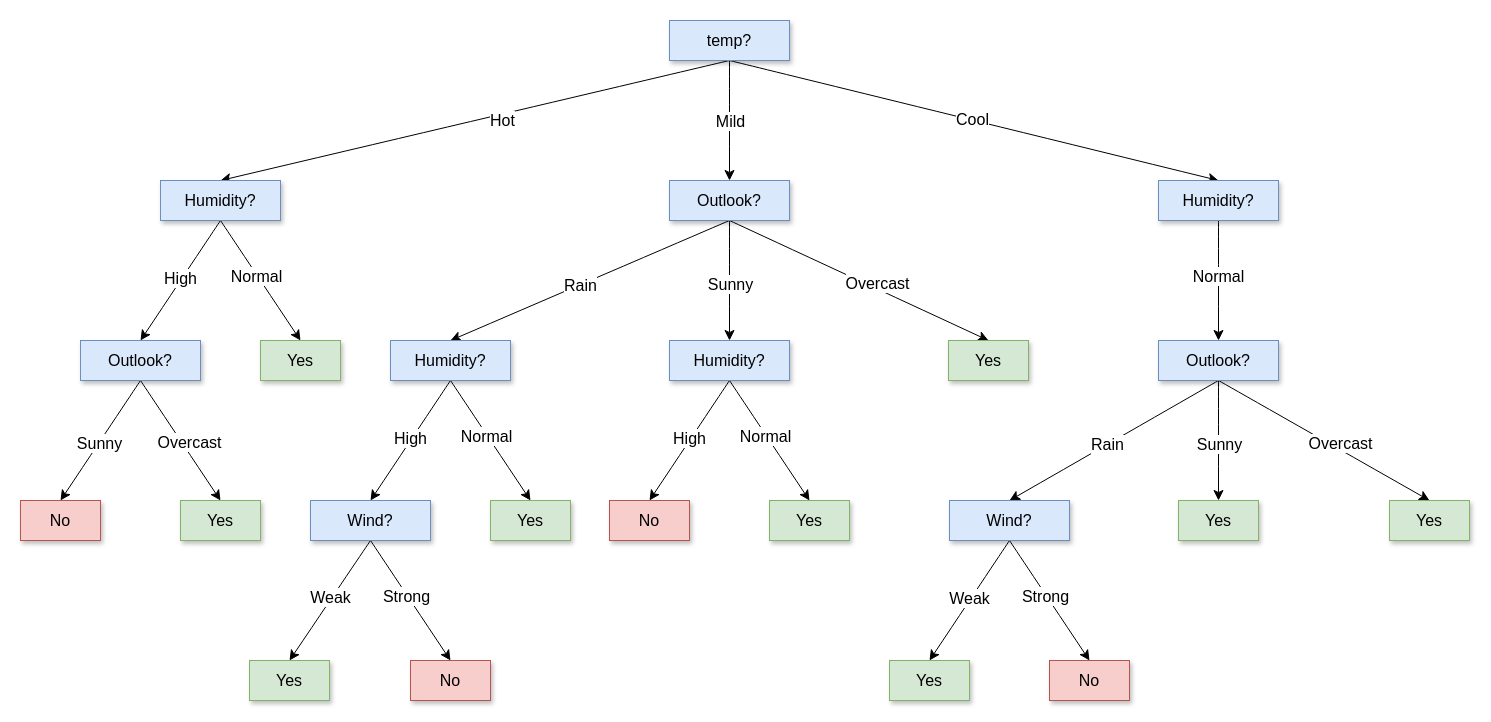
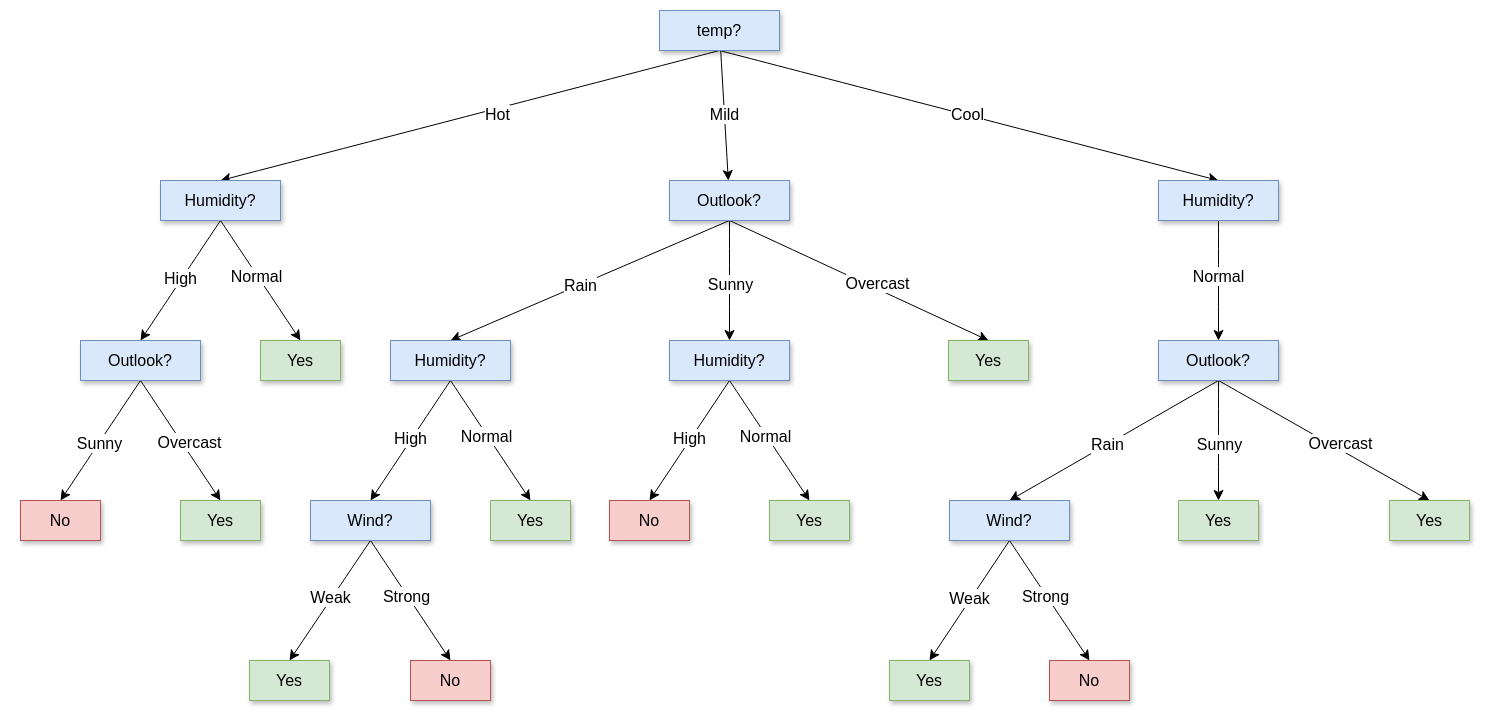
(730, 41) -> (720, 31)
